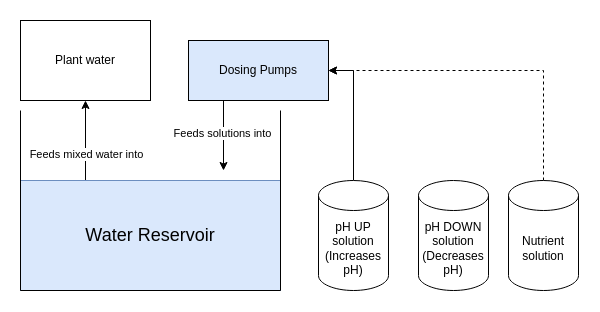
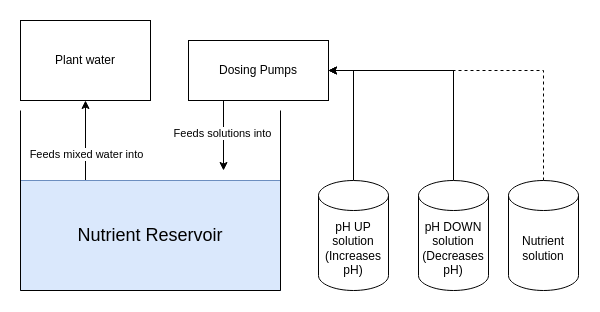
(259, 71) -> (259, 71)
(354, 73) -> (354, 73)
none -> (454, 127)
(151, 236) -> (151, 236)
